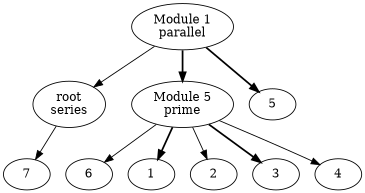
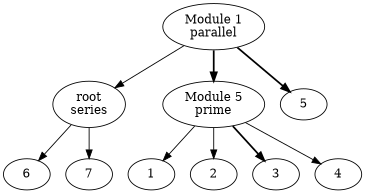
(167, 139) -> (182, 140)
(134, 141) -> (58, 140)
